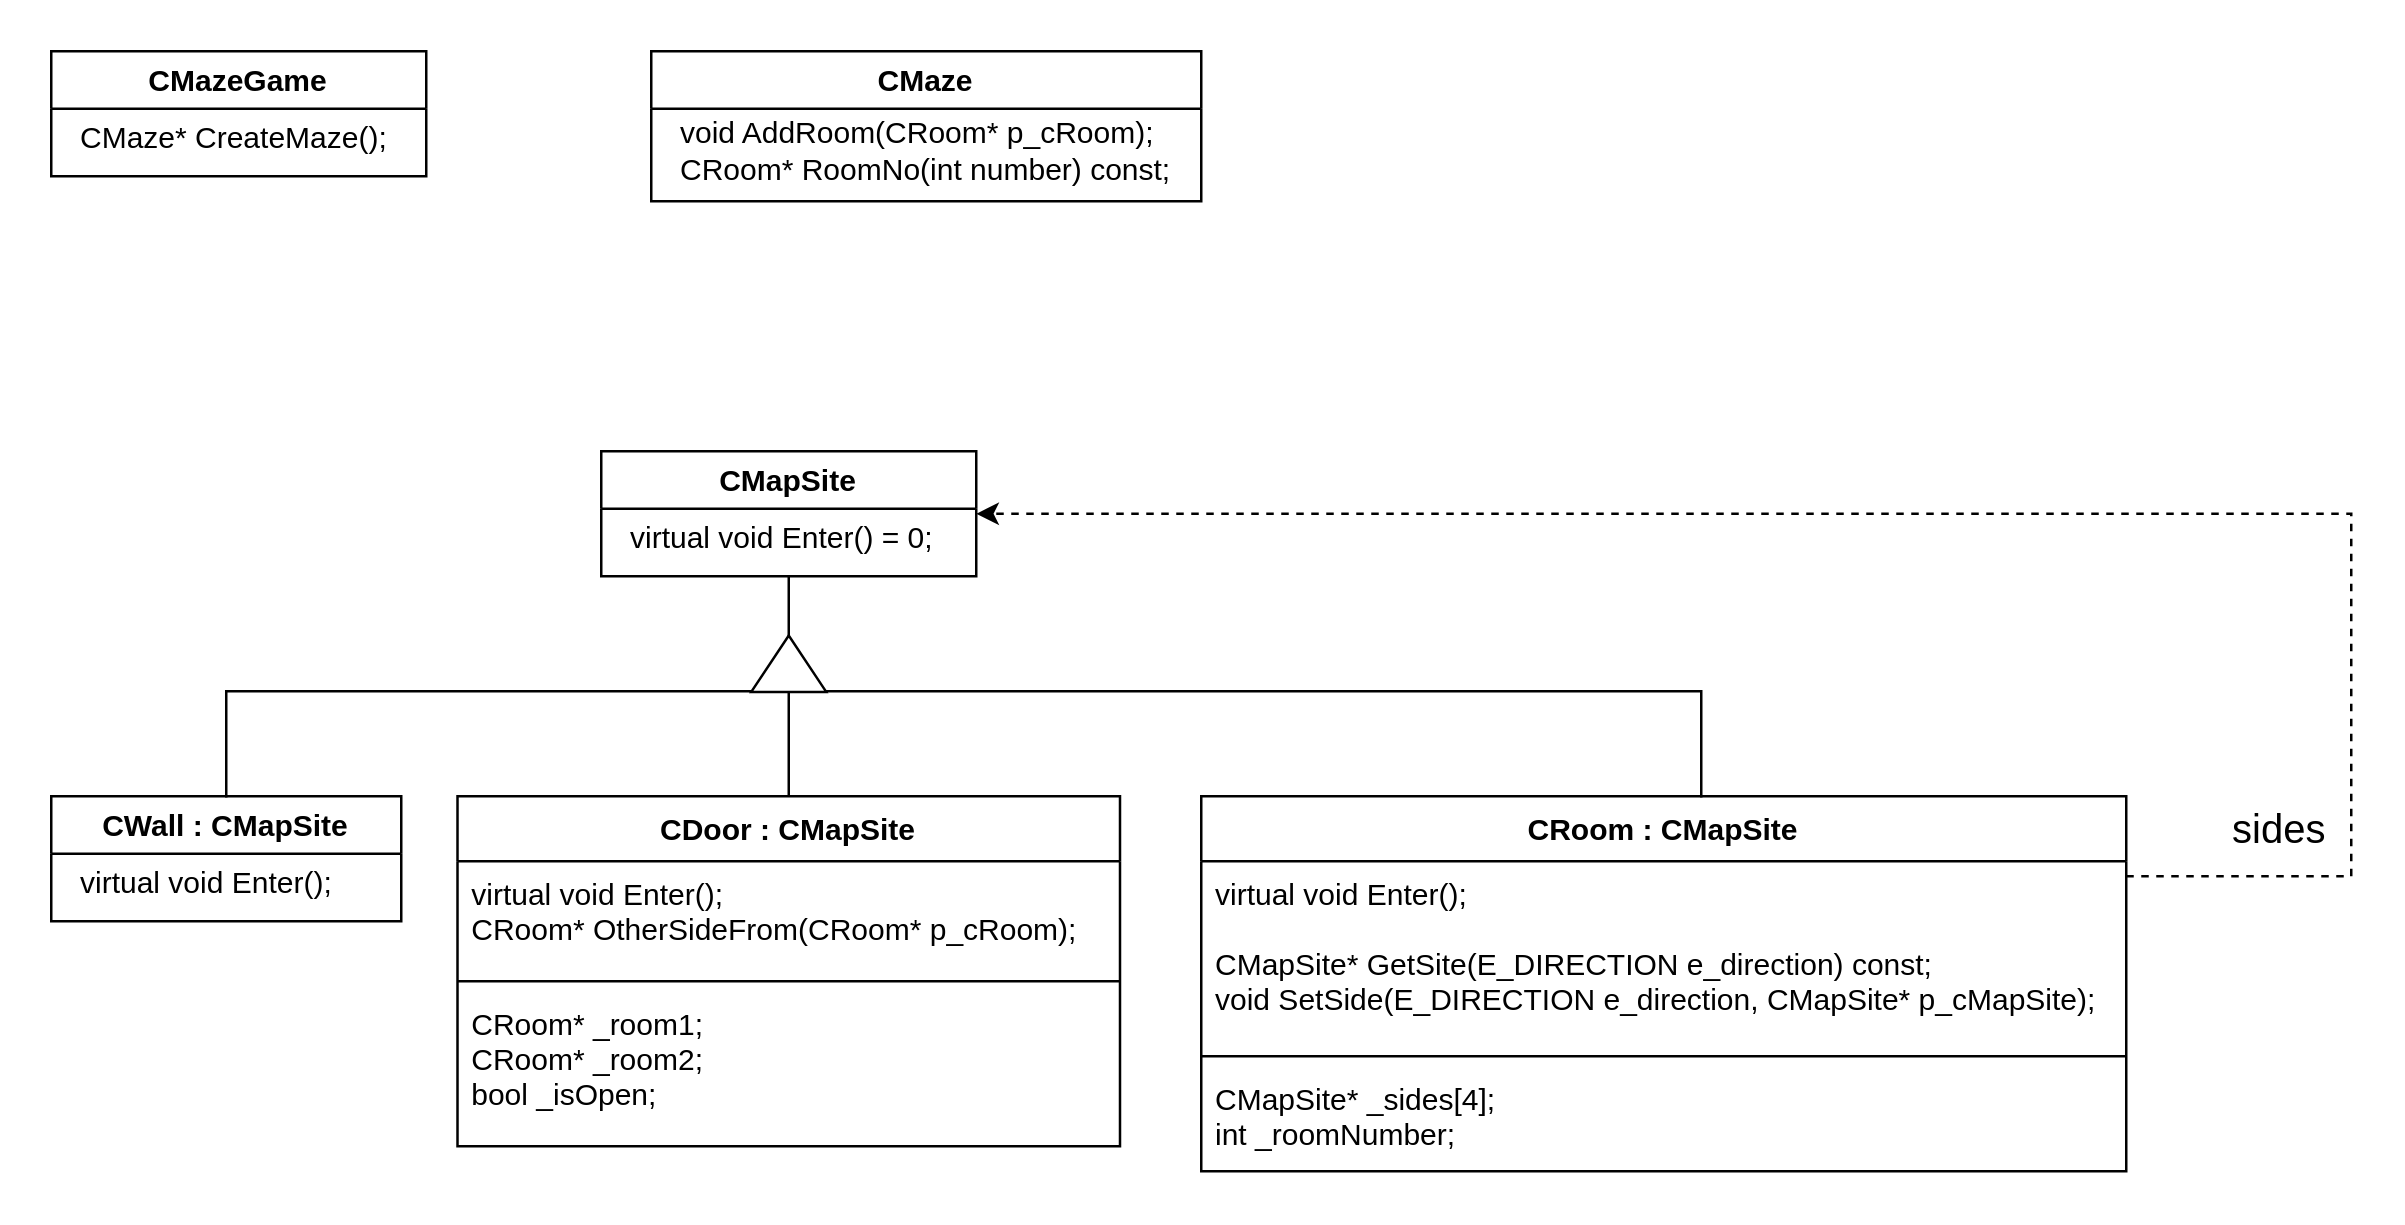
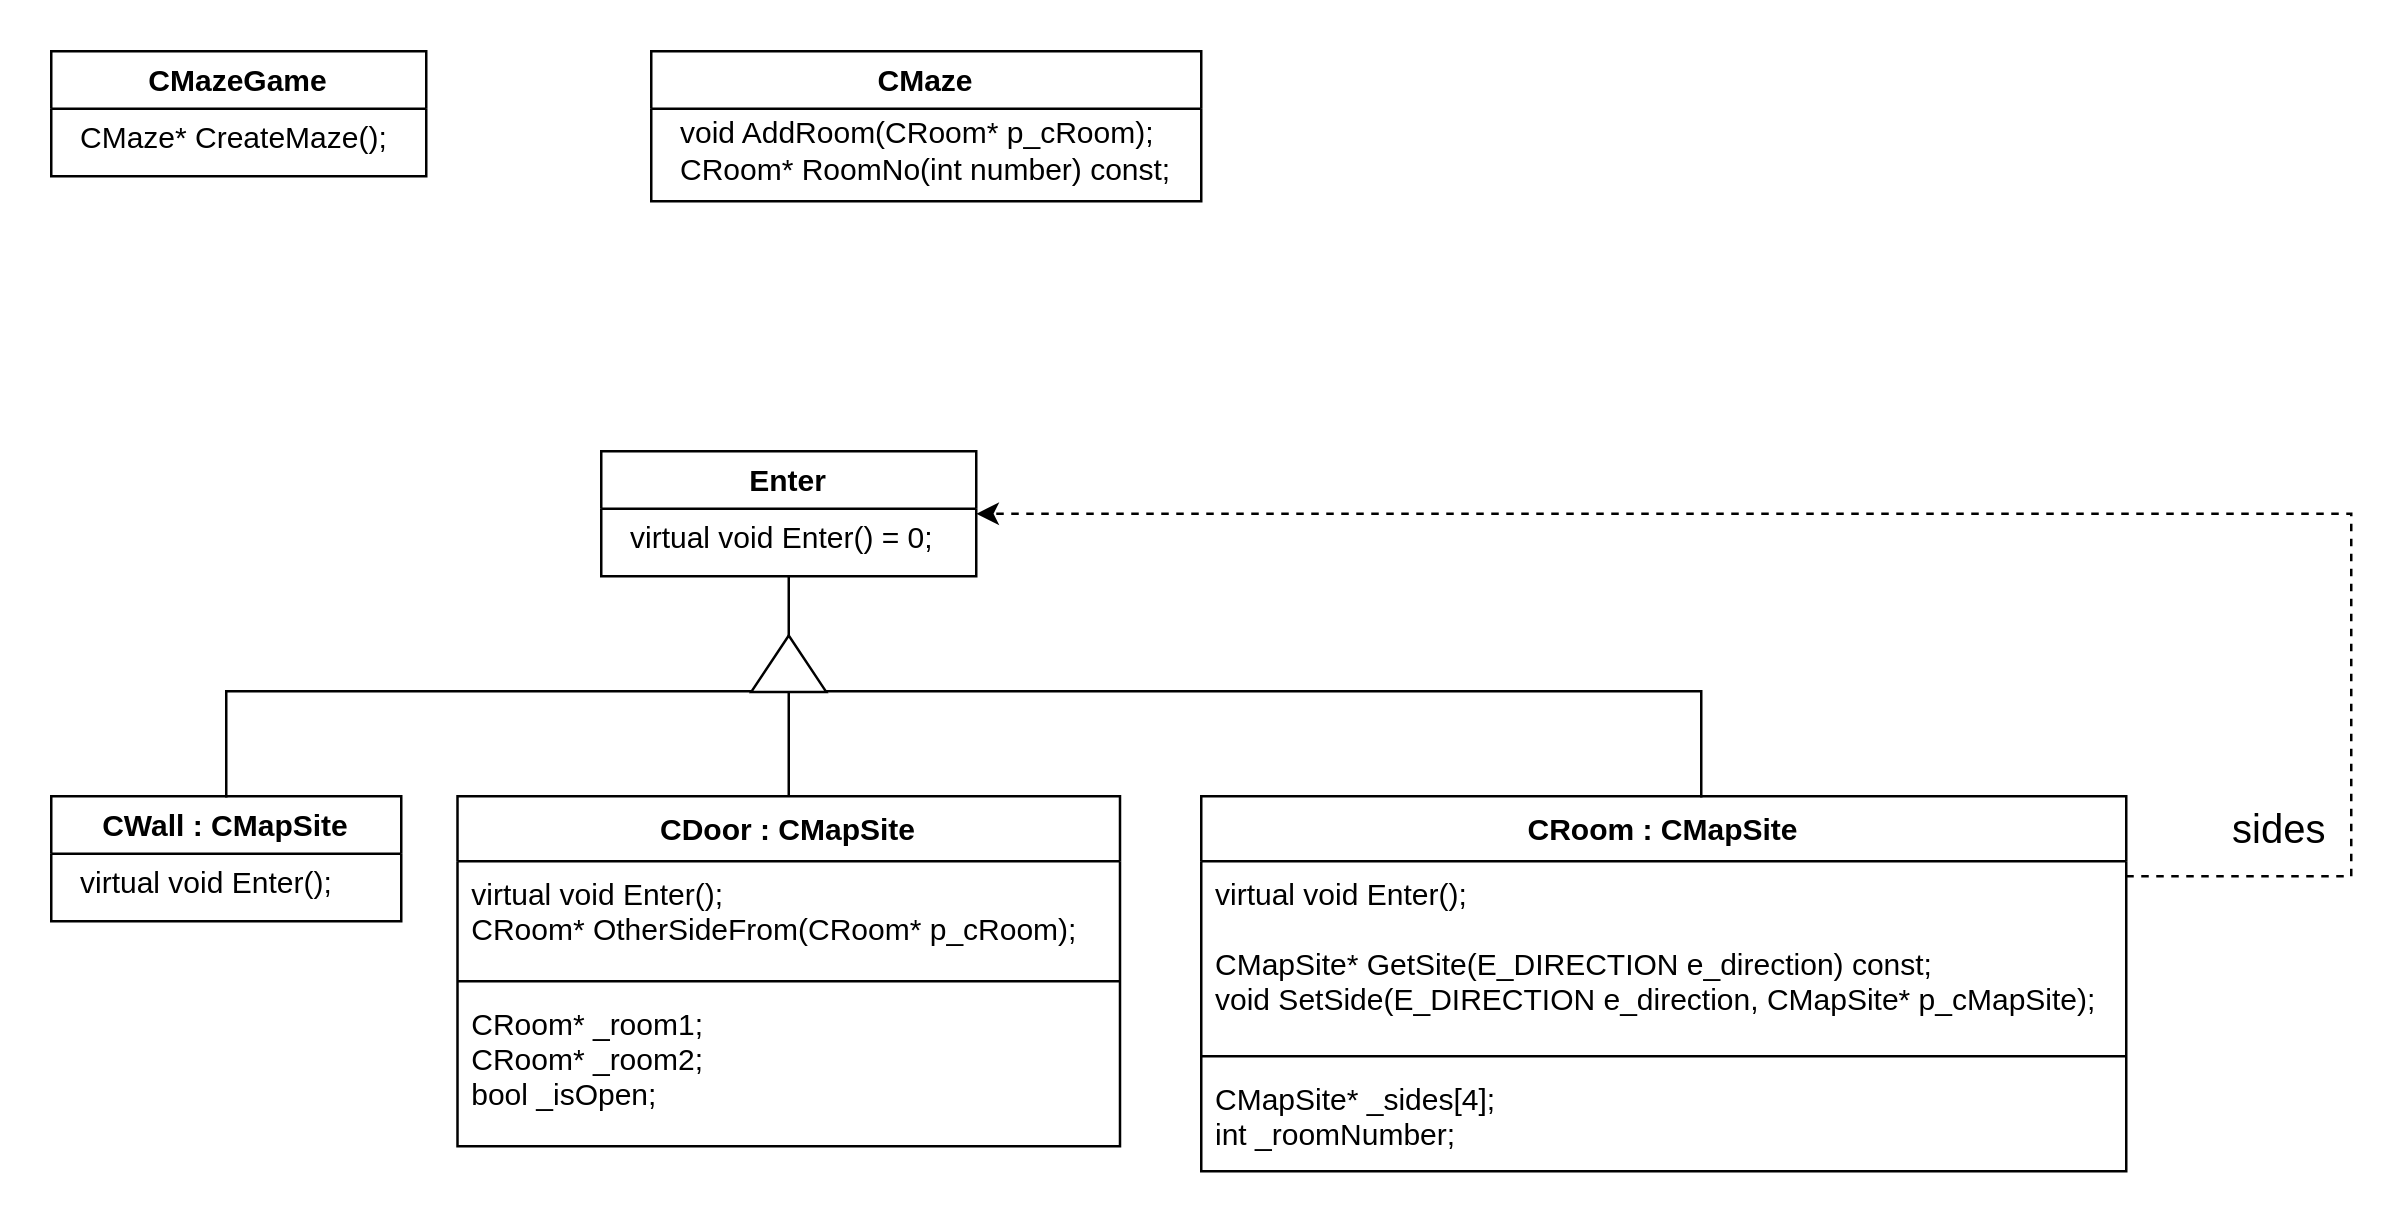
(788, 481) -> (788, 481)
